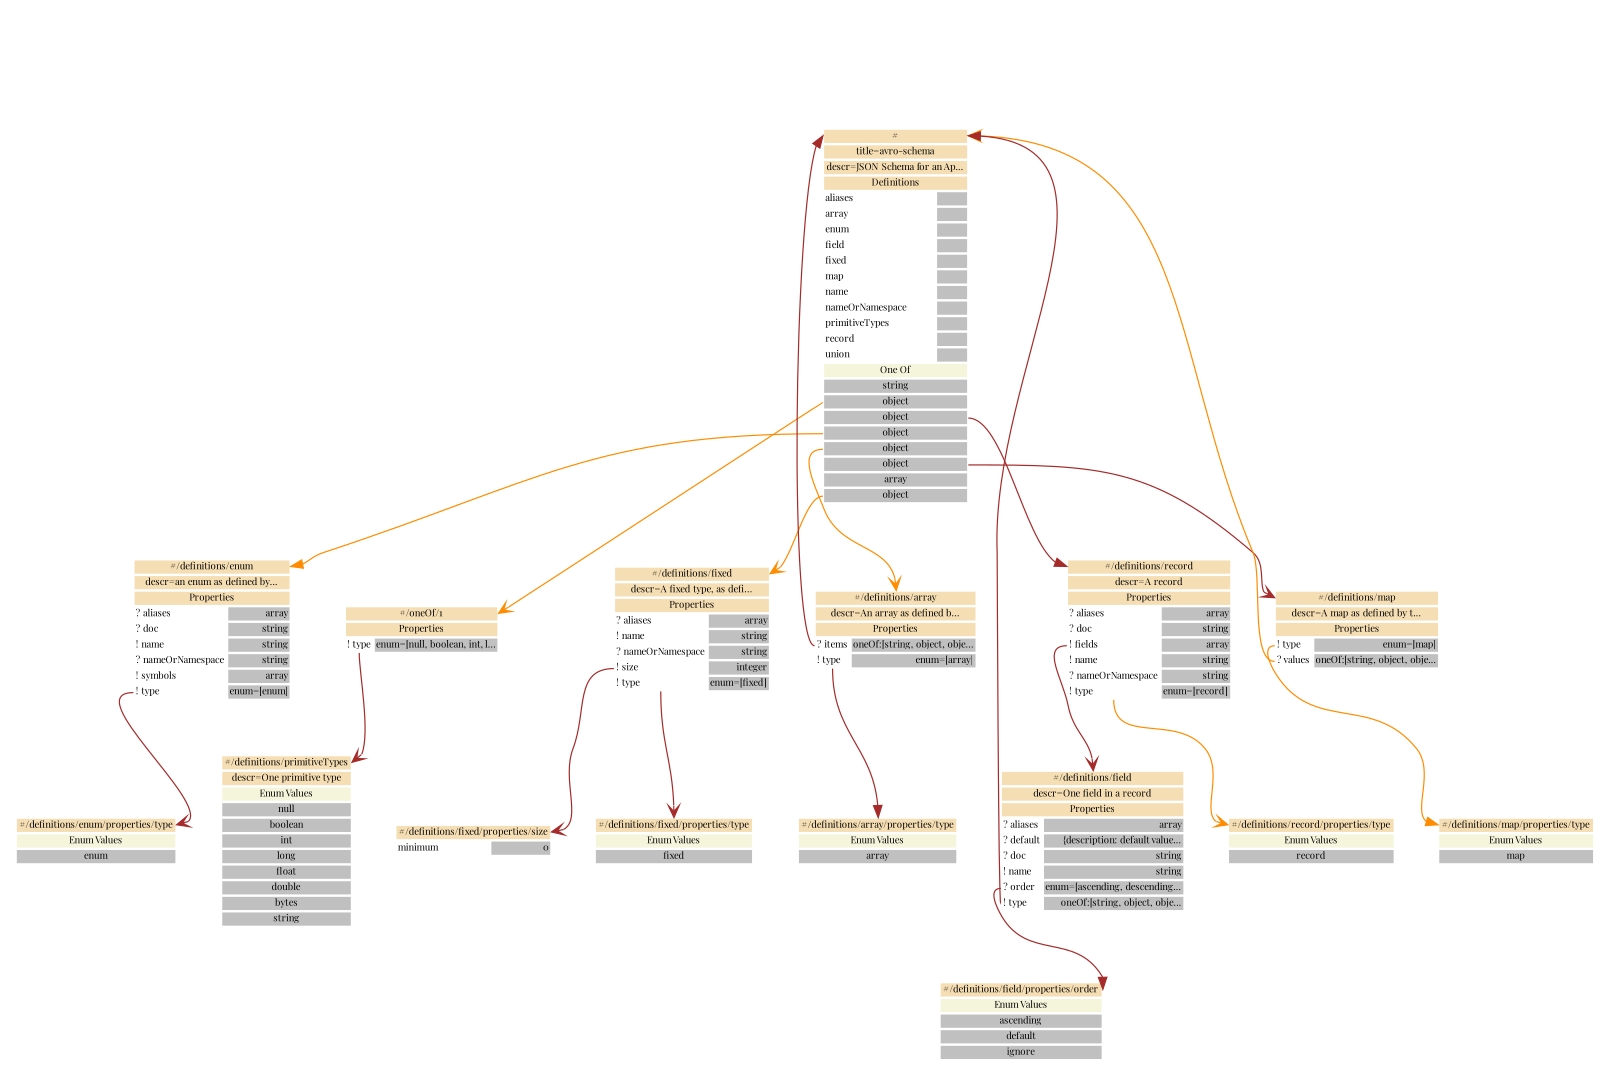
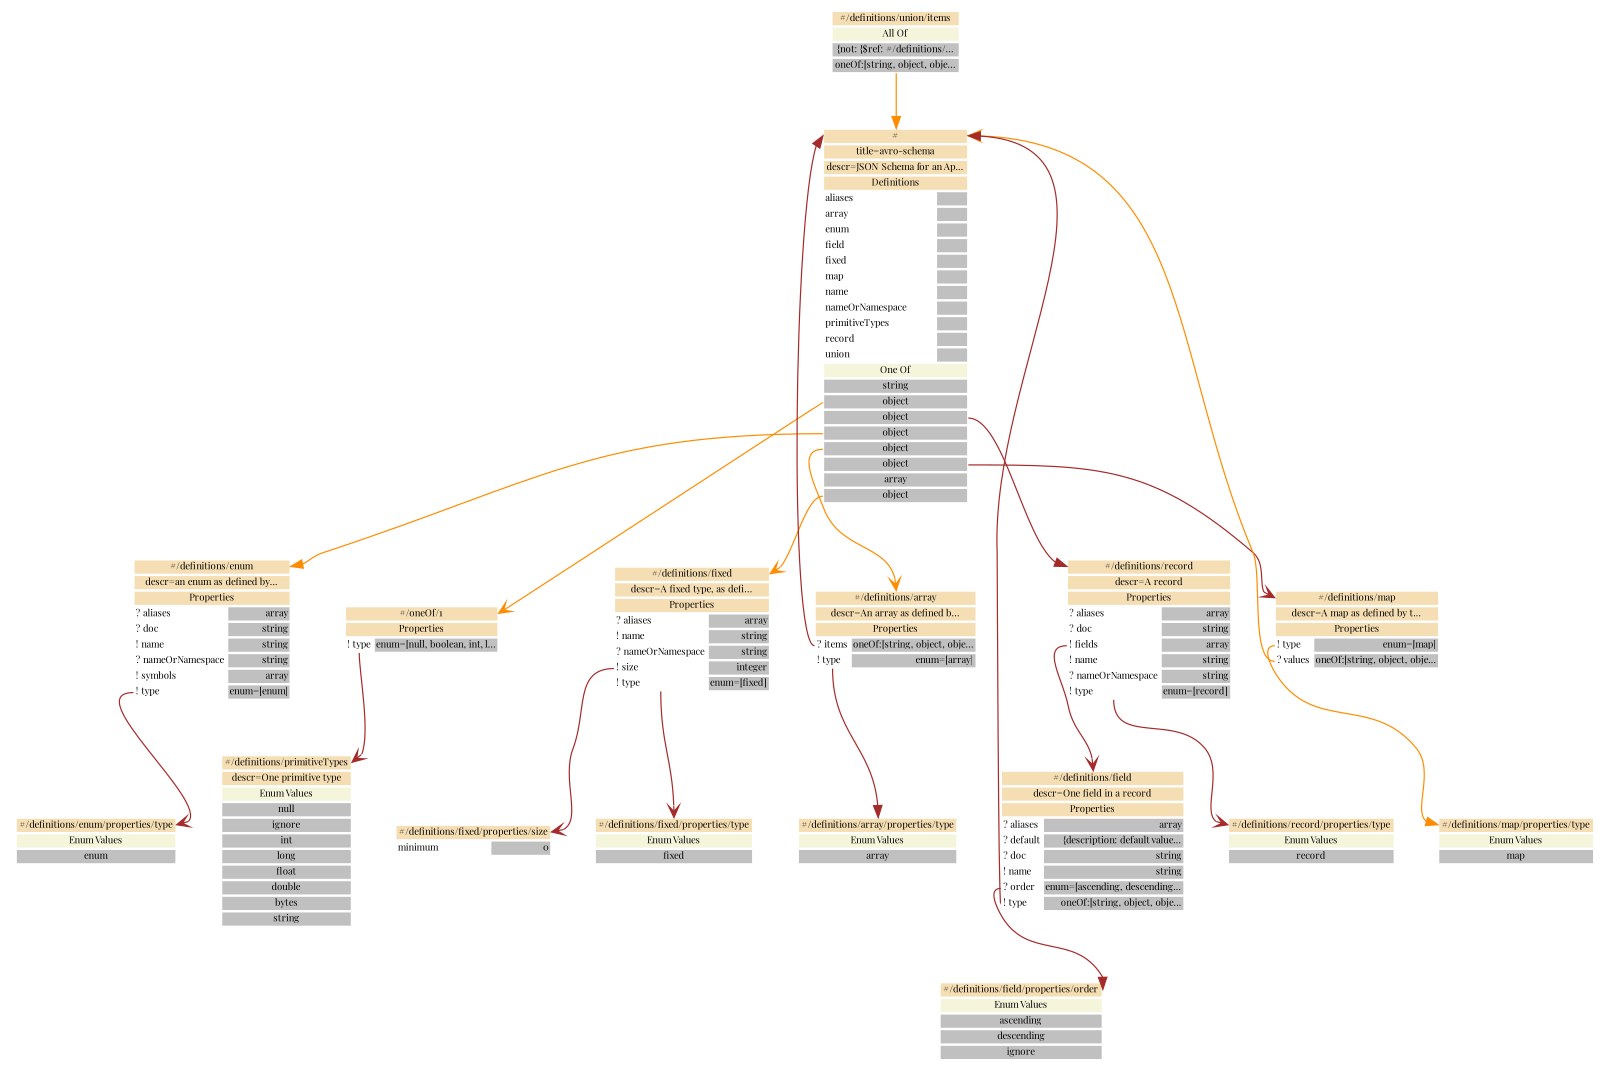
none -> (895, 42)
(1191, 737) -> (1191, 737)
(287, 825) -> (287, 825)
(1021, 1036) -> (1021, 1036)
